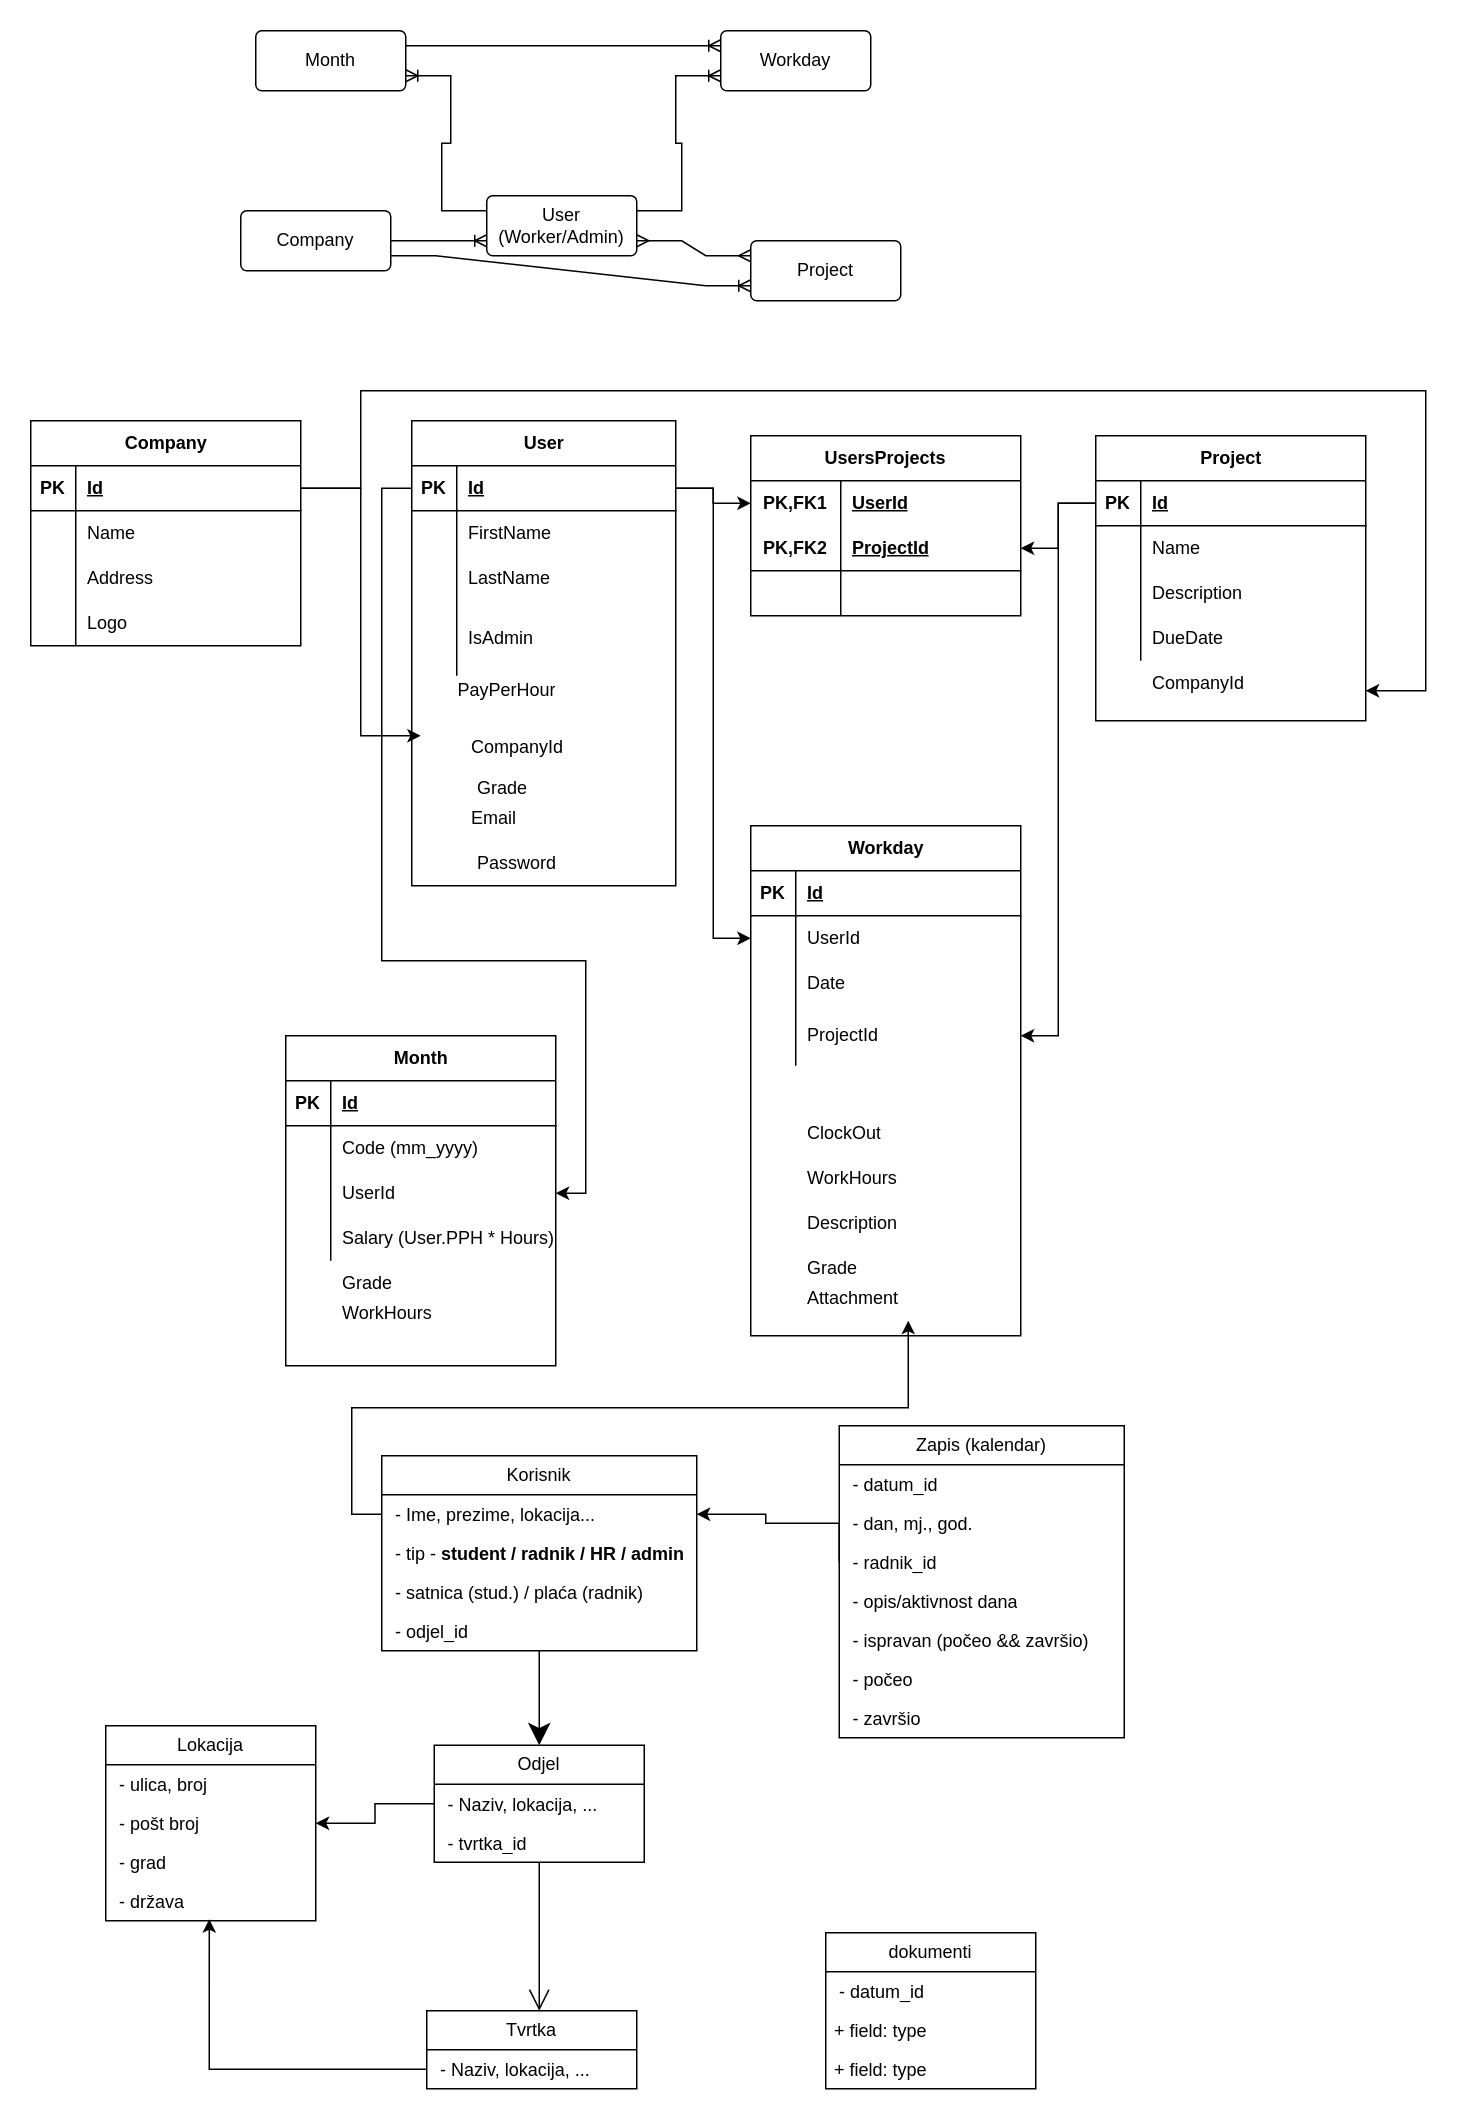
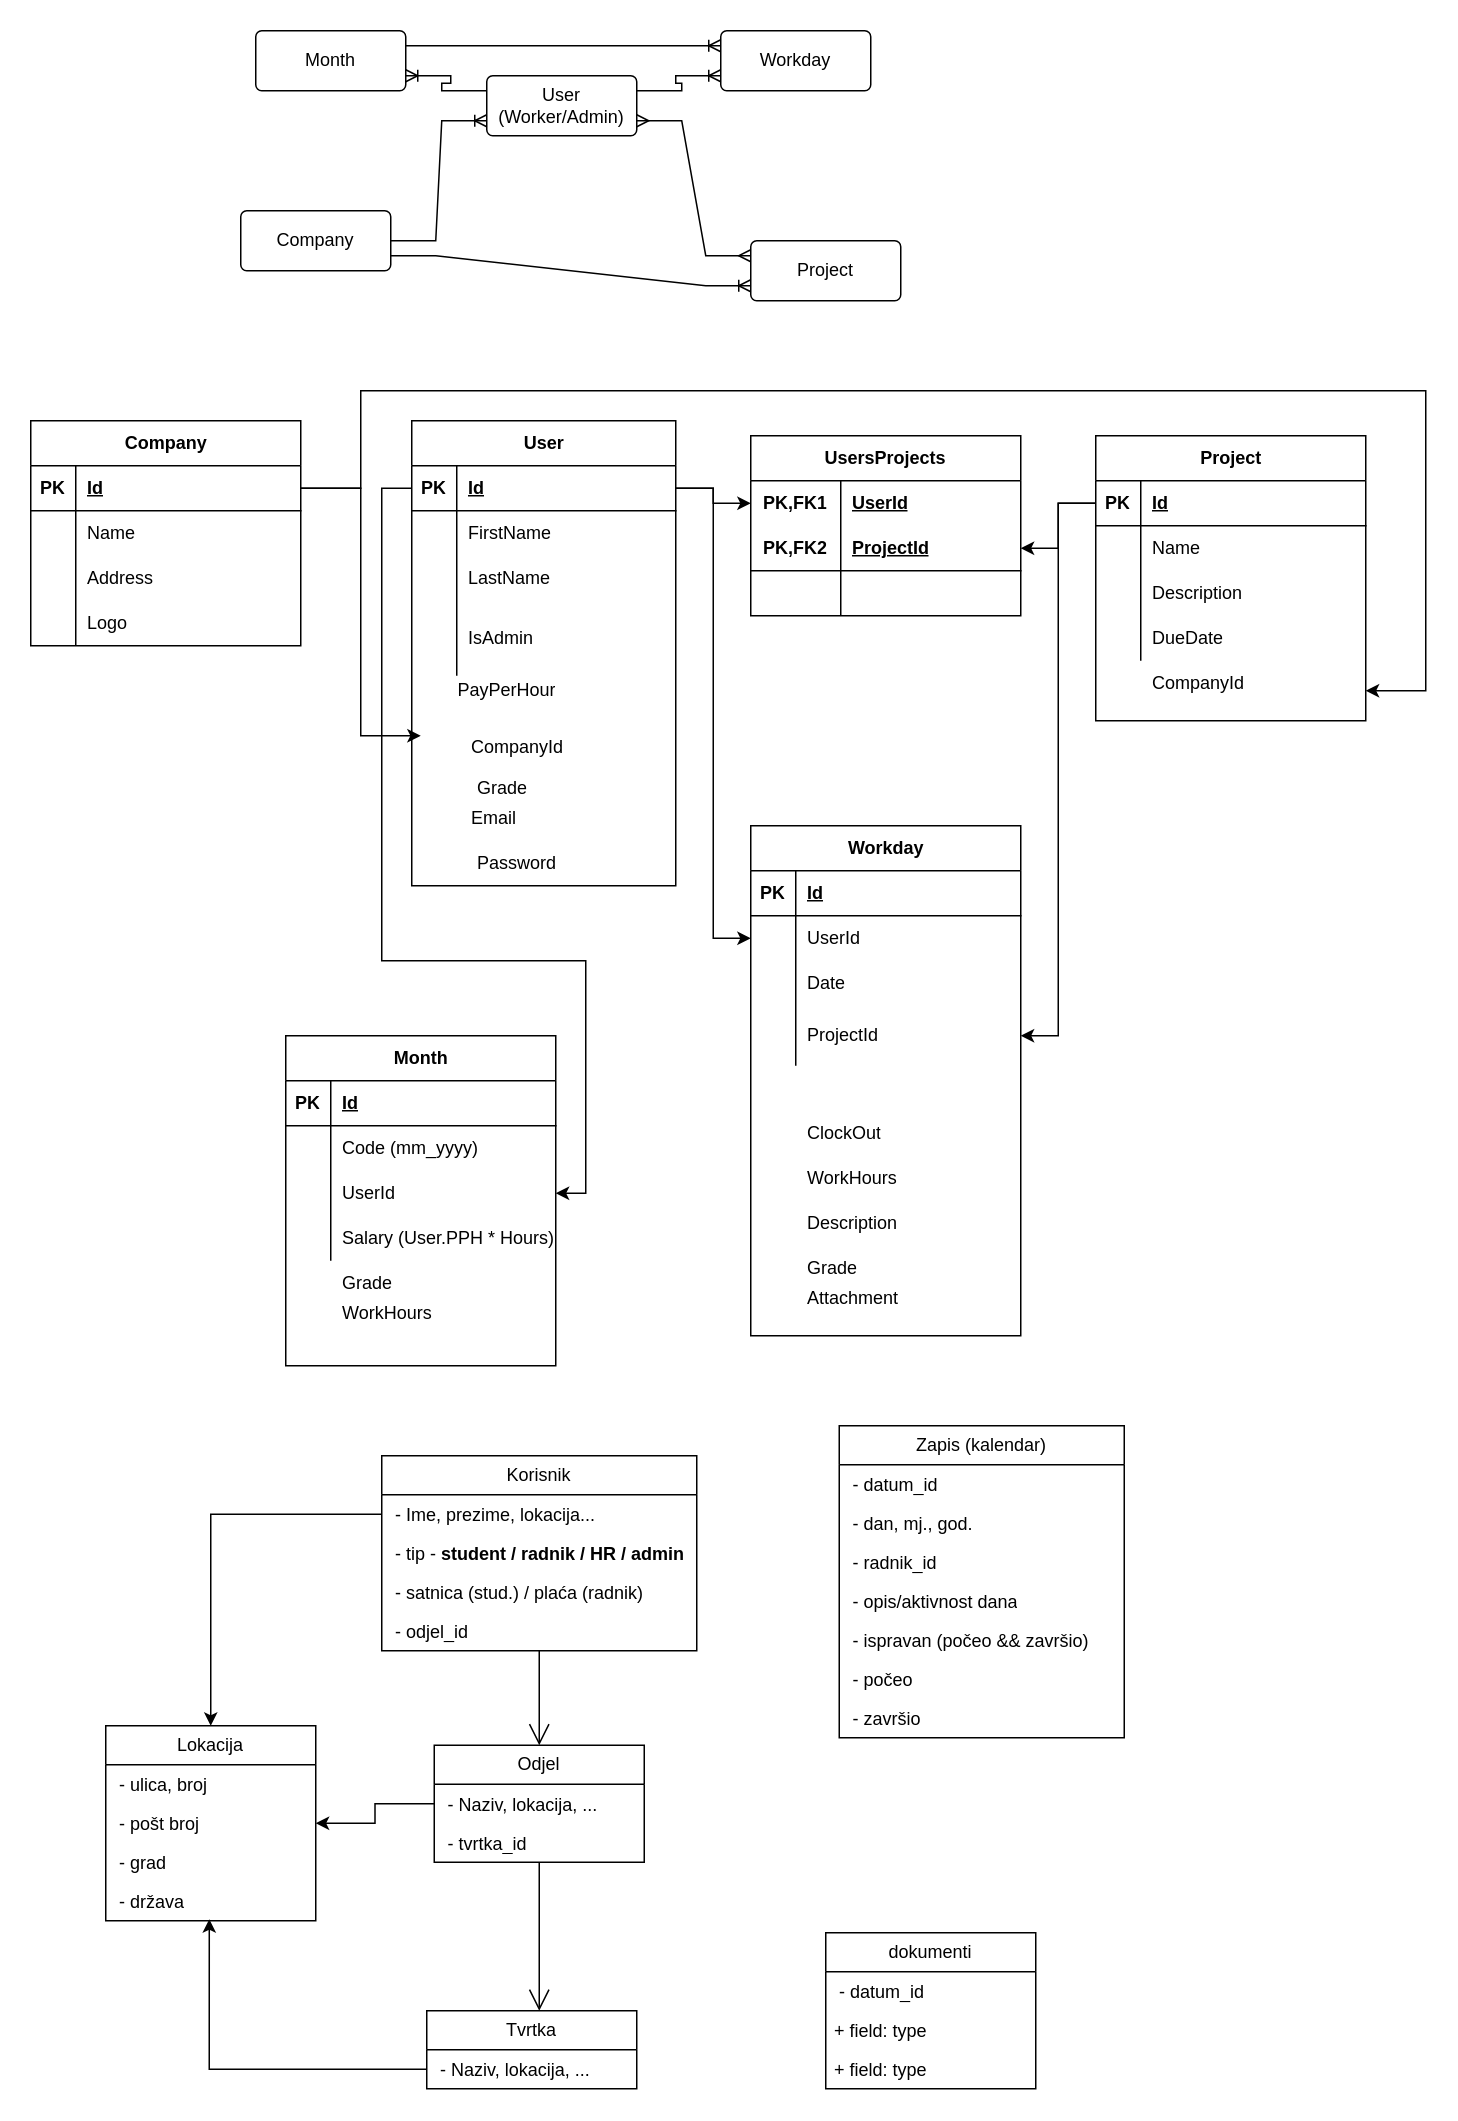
(562, 226) -> (562, 106)
(614, 1408) -> (211, 1543)
(770, 1523) -> none
(539, 1727) -> (539, 1732)
